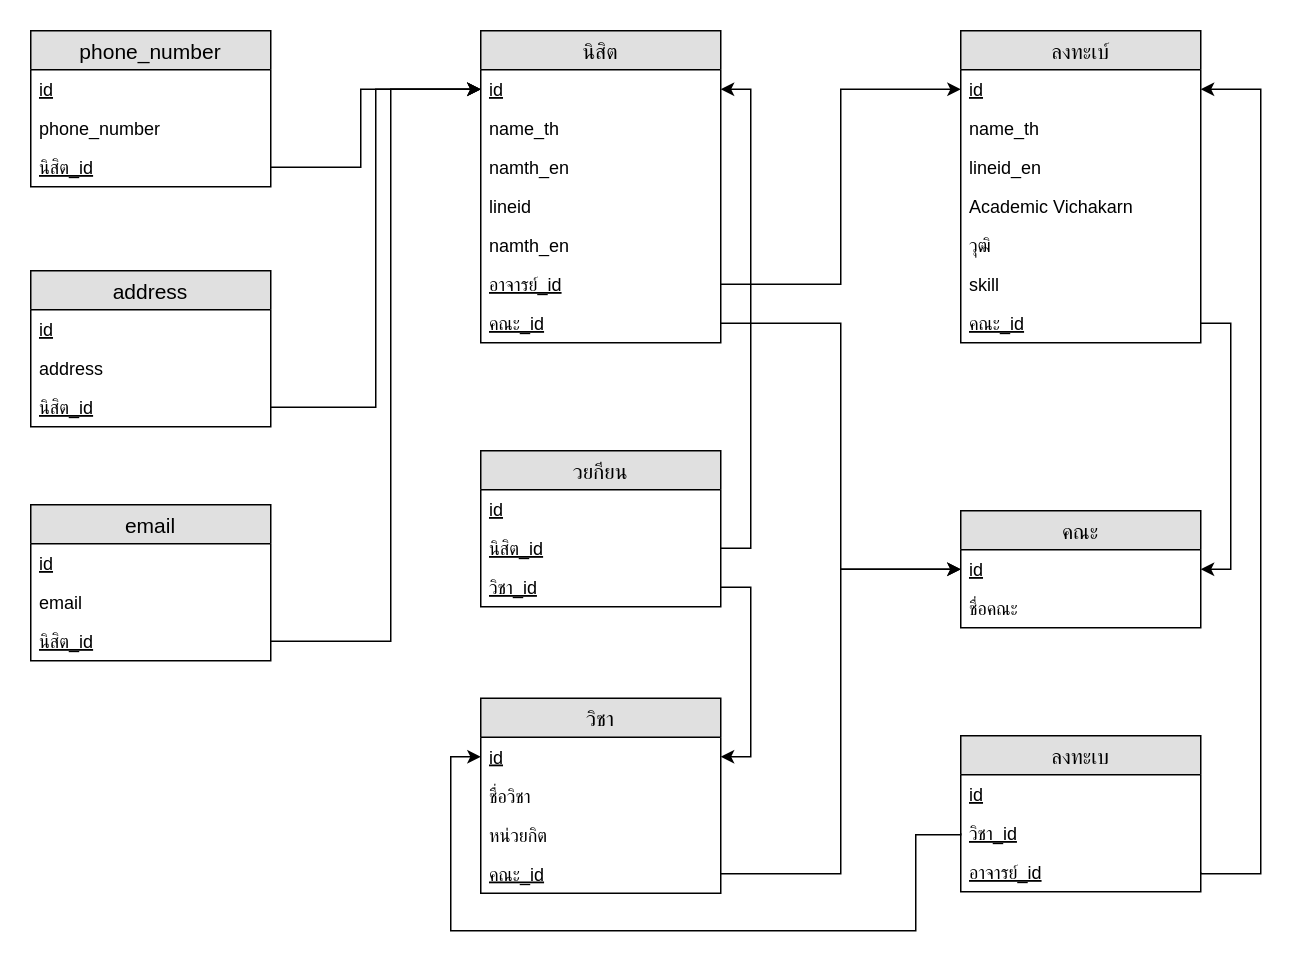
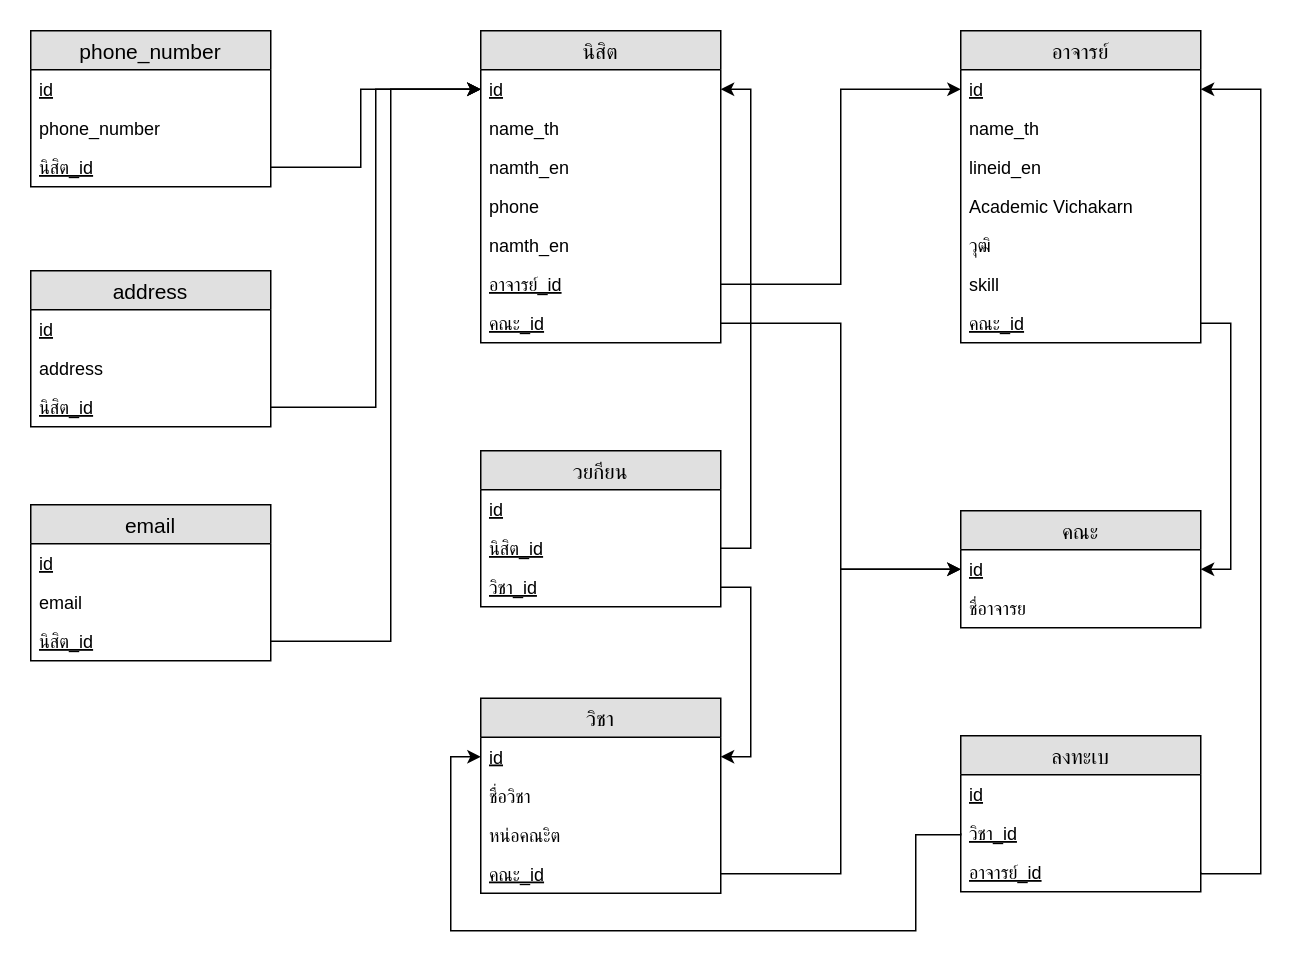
(1080, 52) -> (1080, 52)
(512, 207) -> (514, 207)
(1004, 609) -> (1014, 609)
(529, 836) -> (534, 836)
